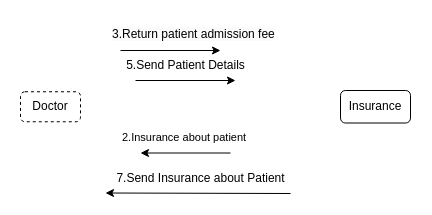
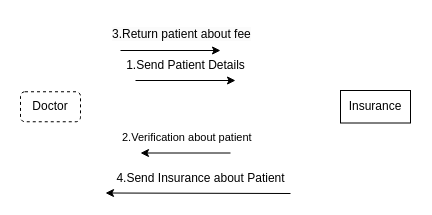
(202, 35) -> (192, 35)
(186, 66) -> (186, 66)
(376, 107) -> (376, 107)
(200, 138) -> (202, 145)
(201, 179) -> (201, 179)
